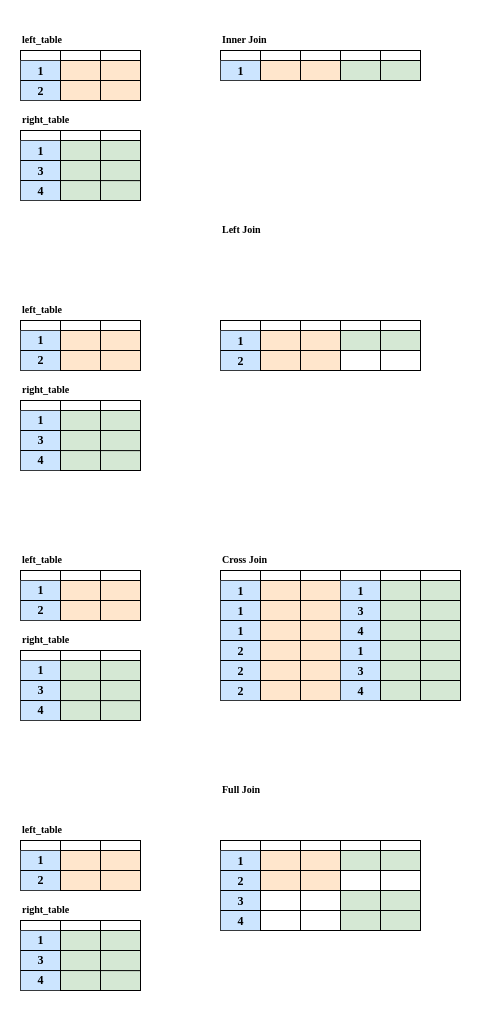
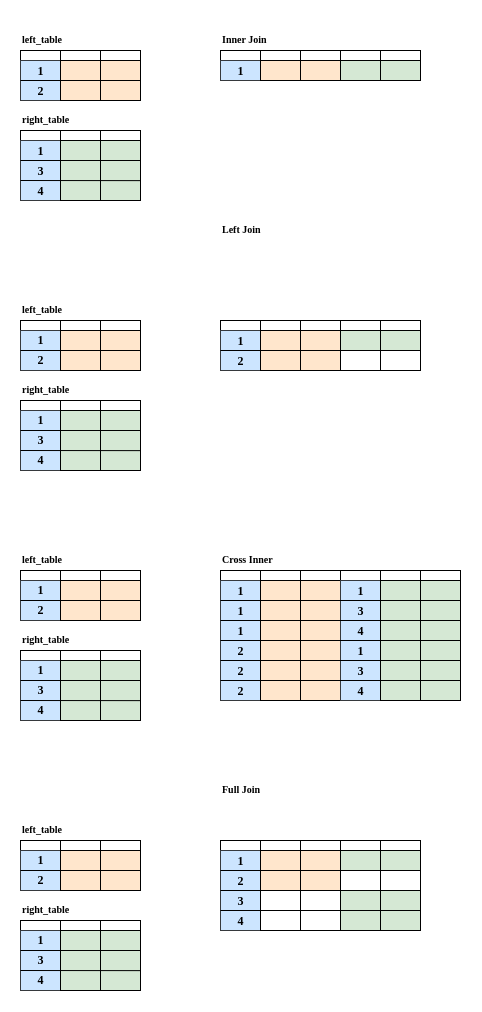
(283, 556) -> (293, 556)
